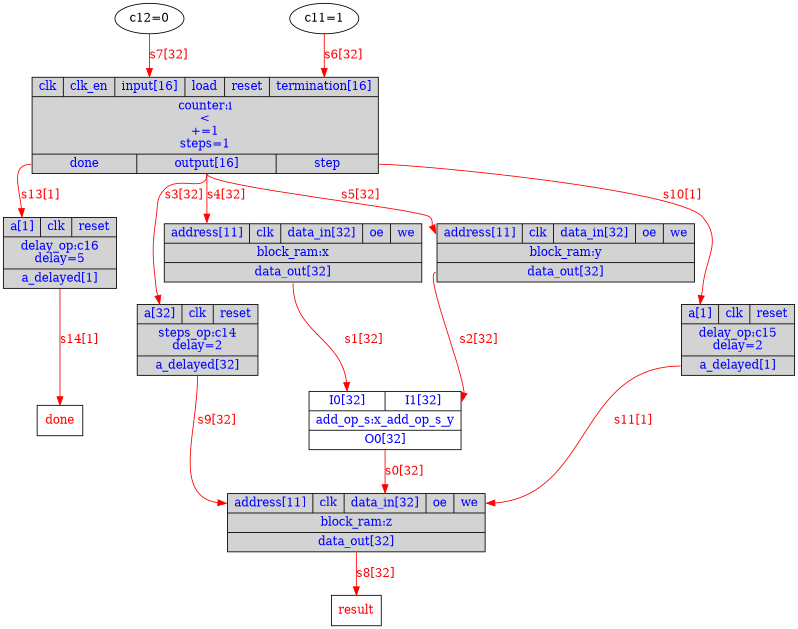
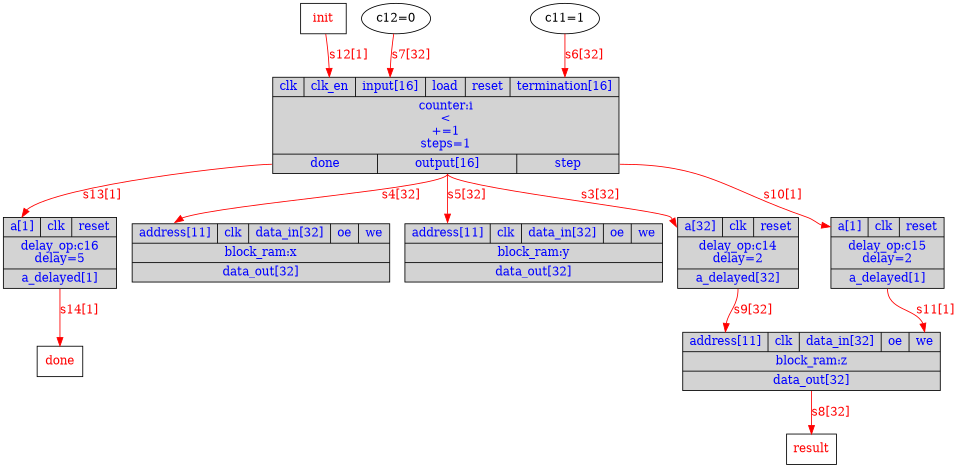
none -> (323, 19)
(198, 333) -> (738, 246)
(385, 421) -> none
